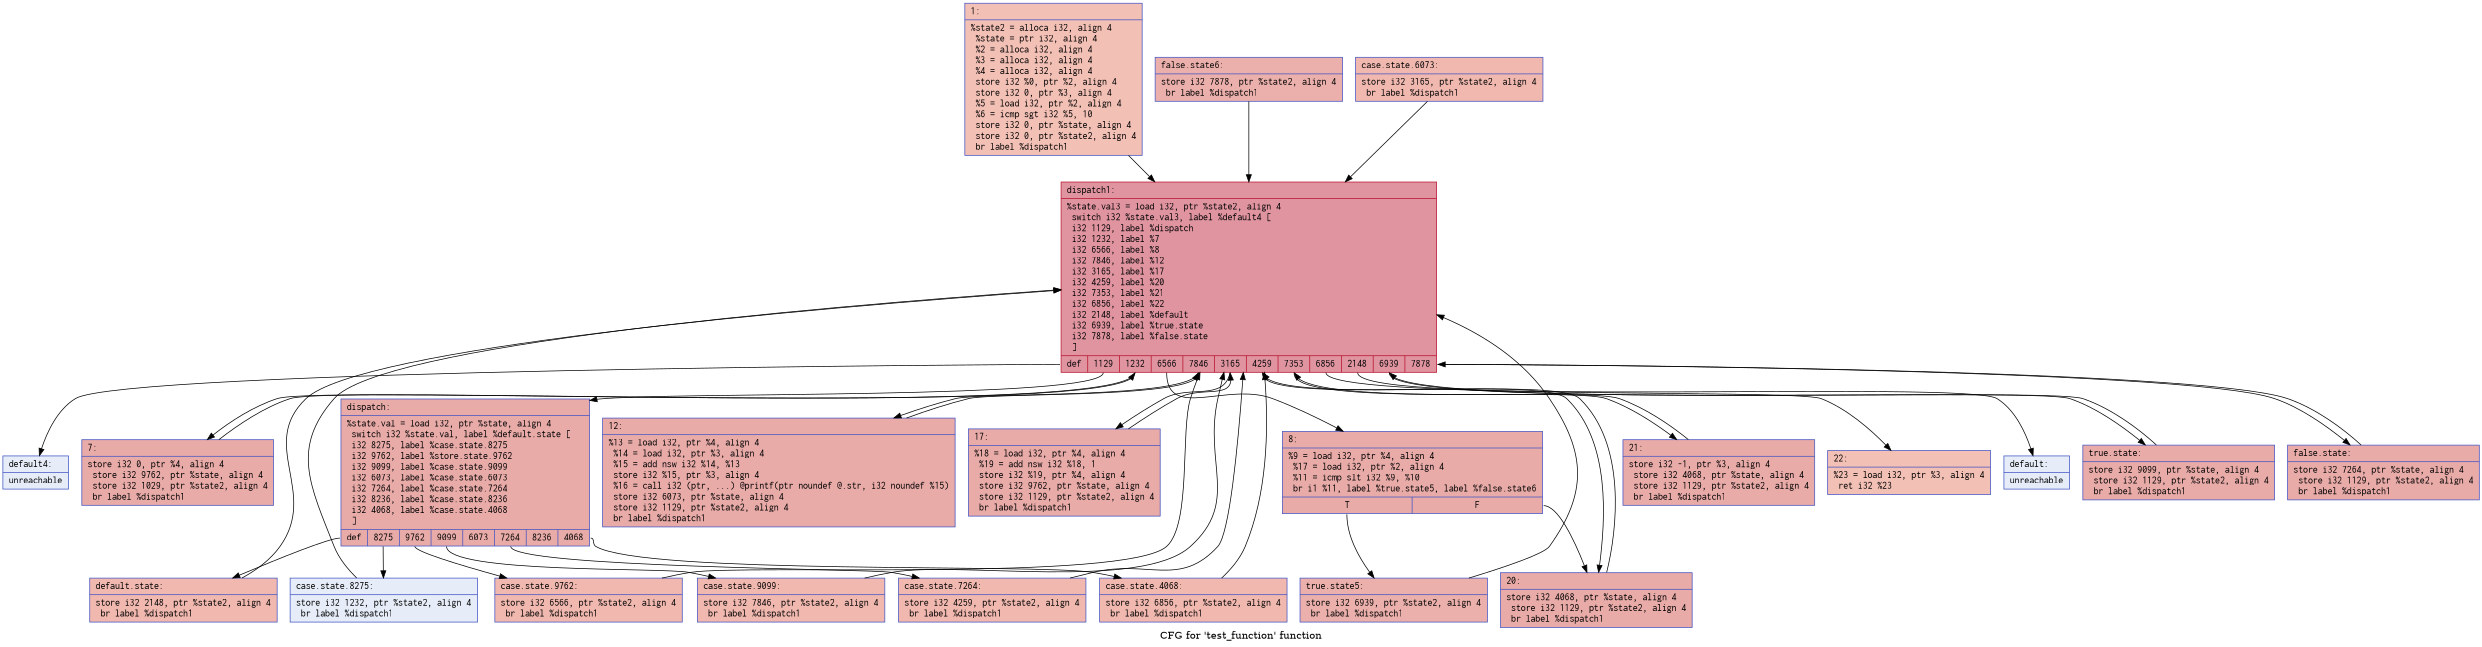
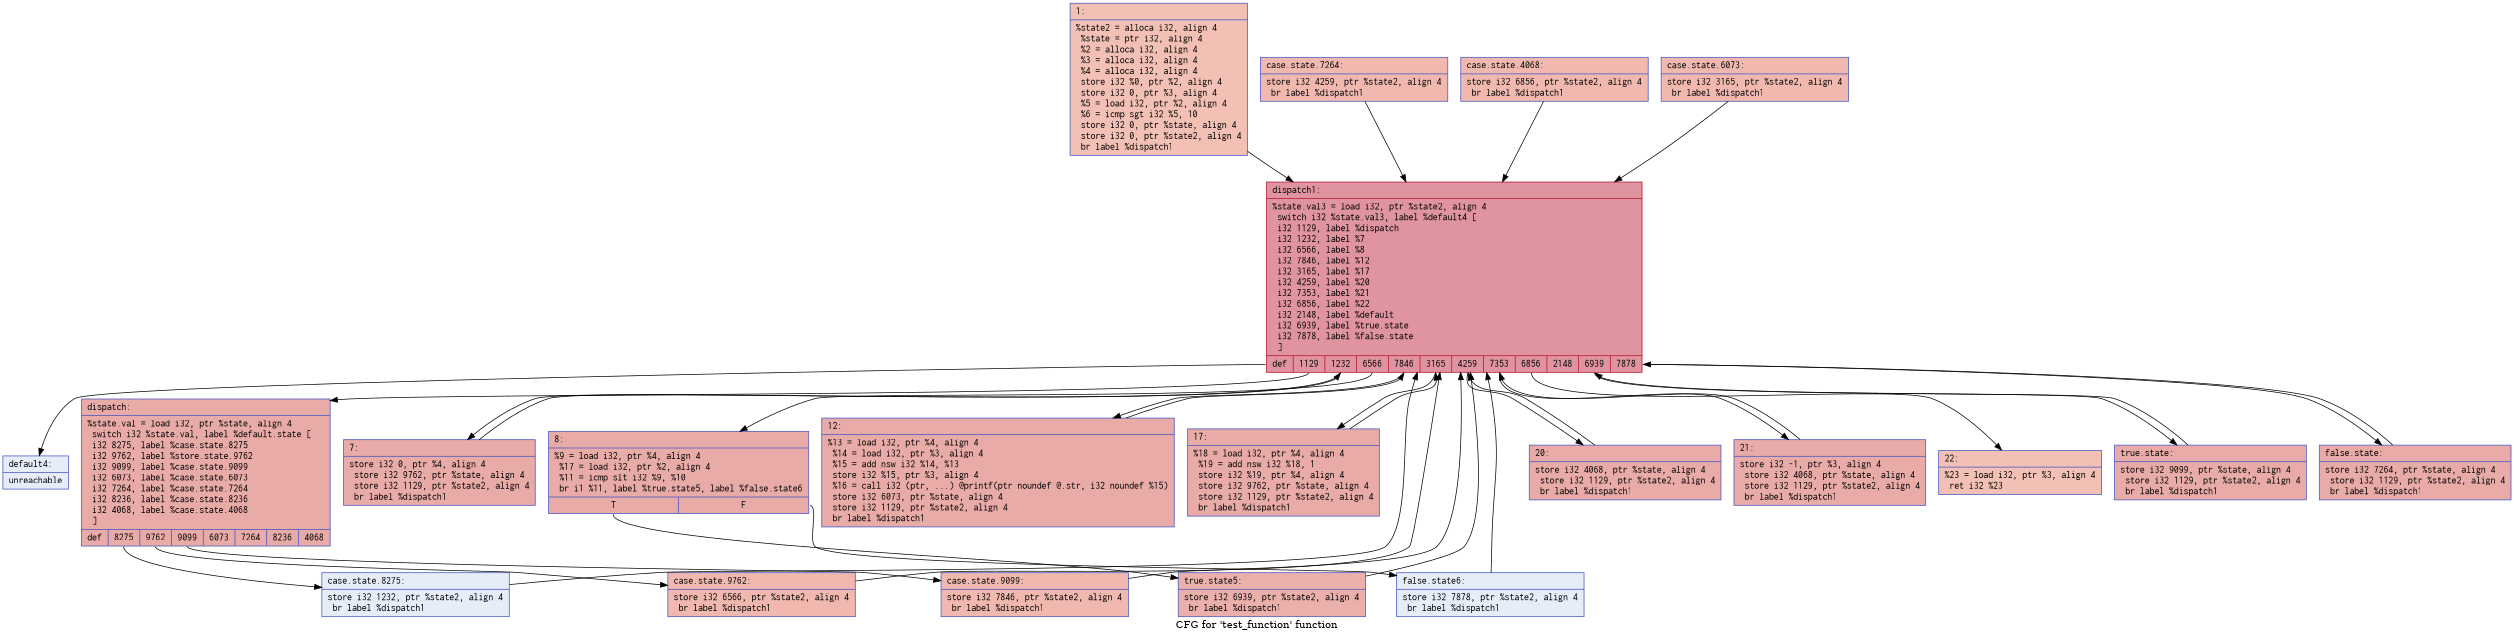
(1249, 79) -> (1490, 595)
(2037, 473) -> none
(178, 486) -> (439, 486)
(1569, 532) -> (1080, 566)
(701, 566) -> none
(849, 567) -> none
(183, 600) -> none
